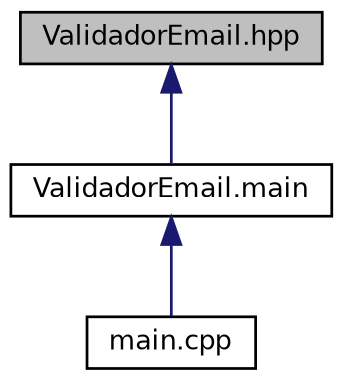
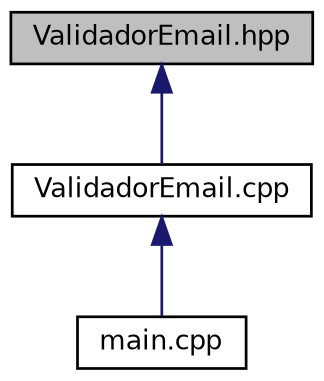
(171, 190) -> (162, 190)
